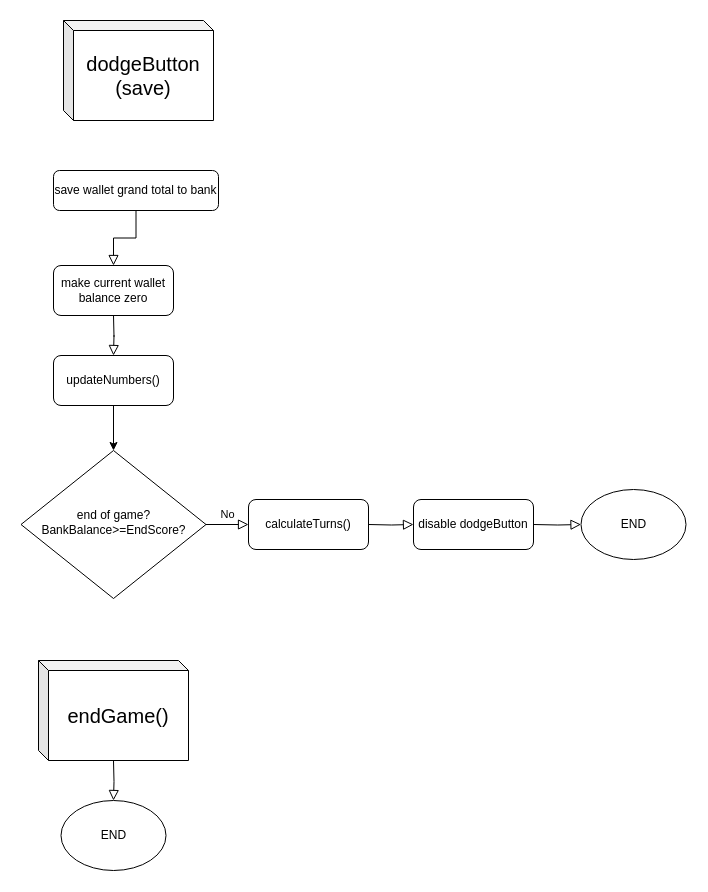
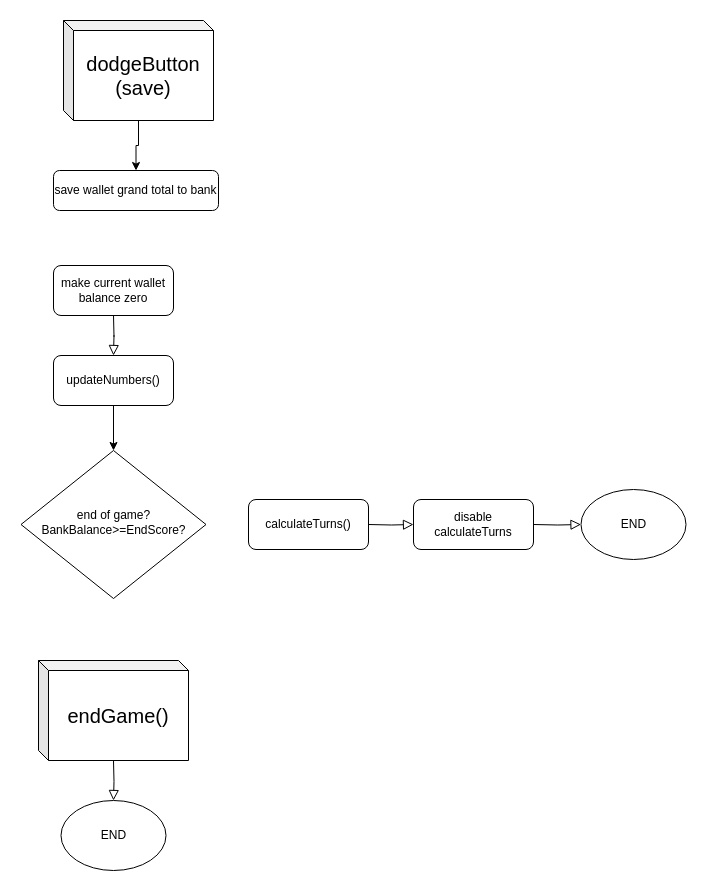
none -> (139, 143)
(130, 238) -> none
(222, 525) -> none
(474, 525) -> (474, 525)
